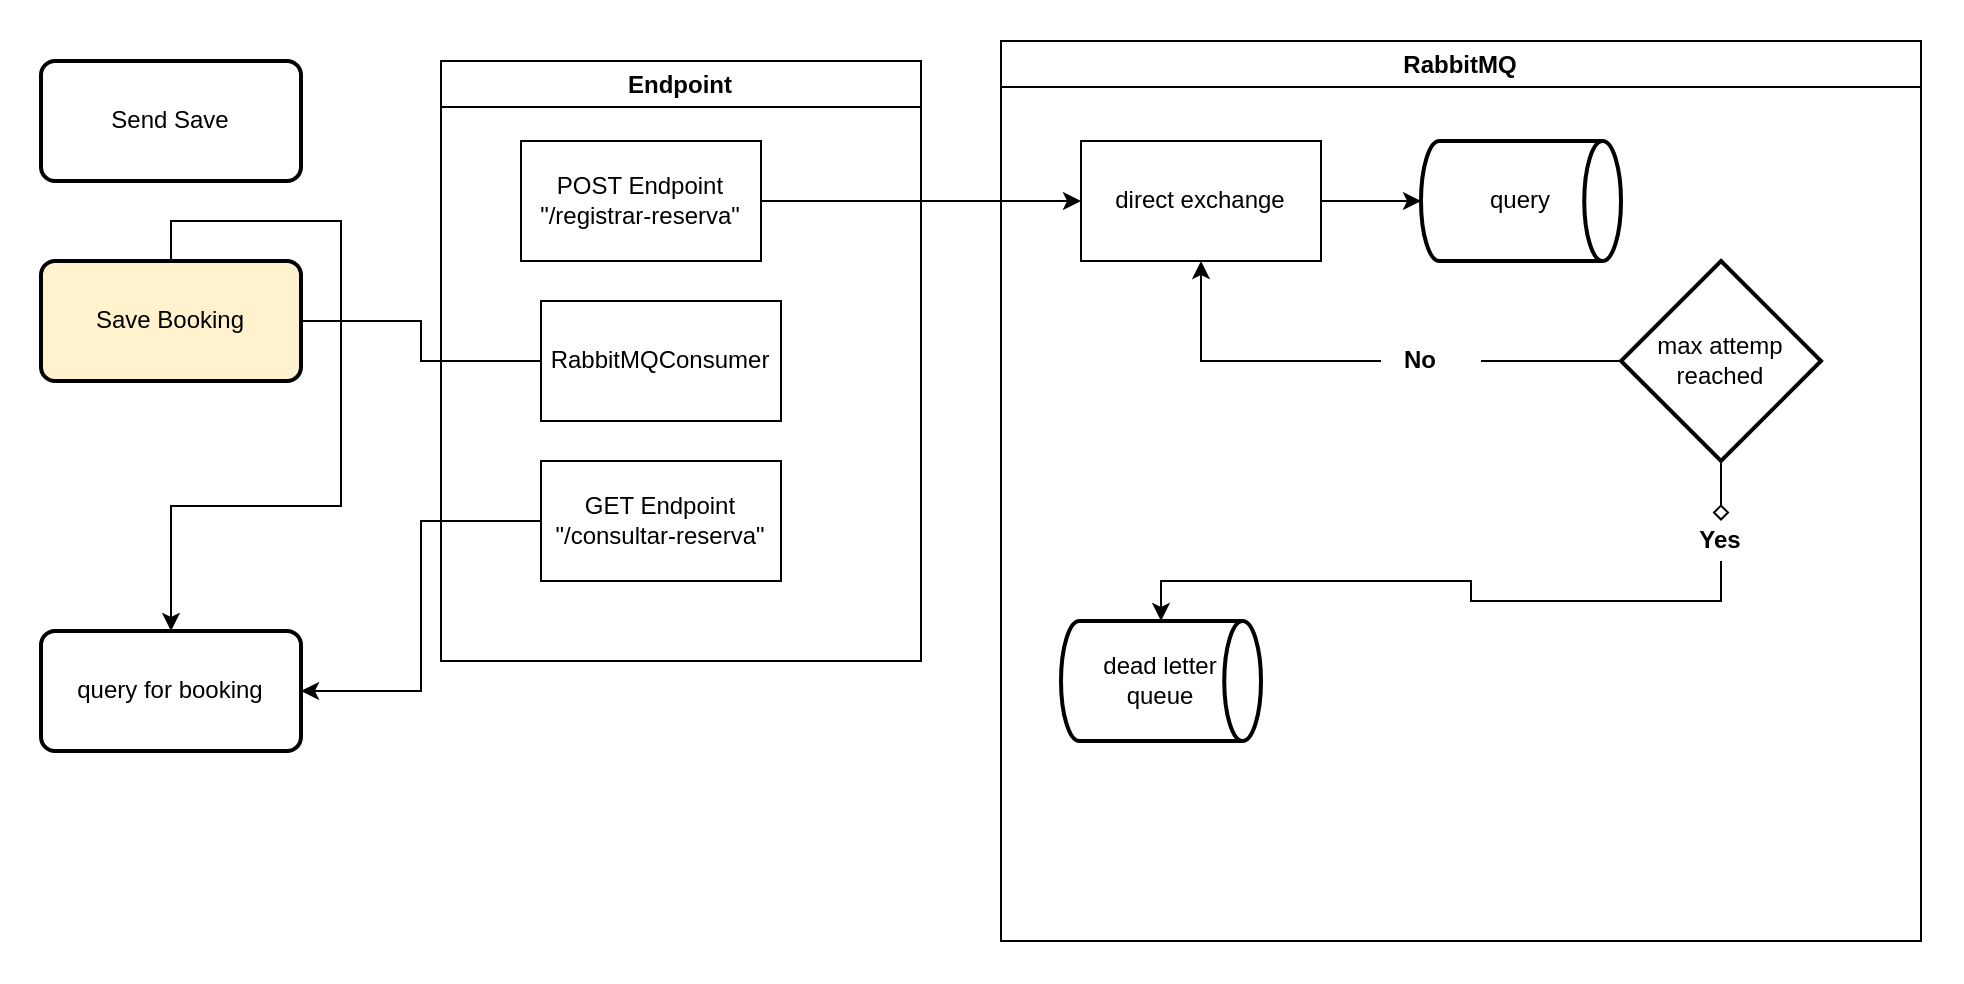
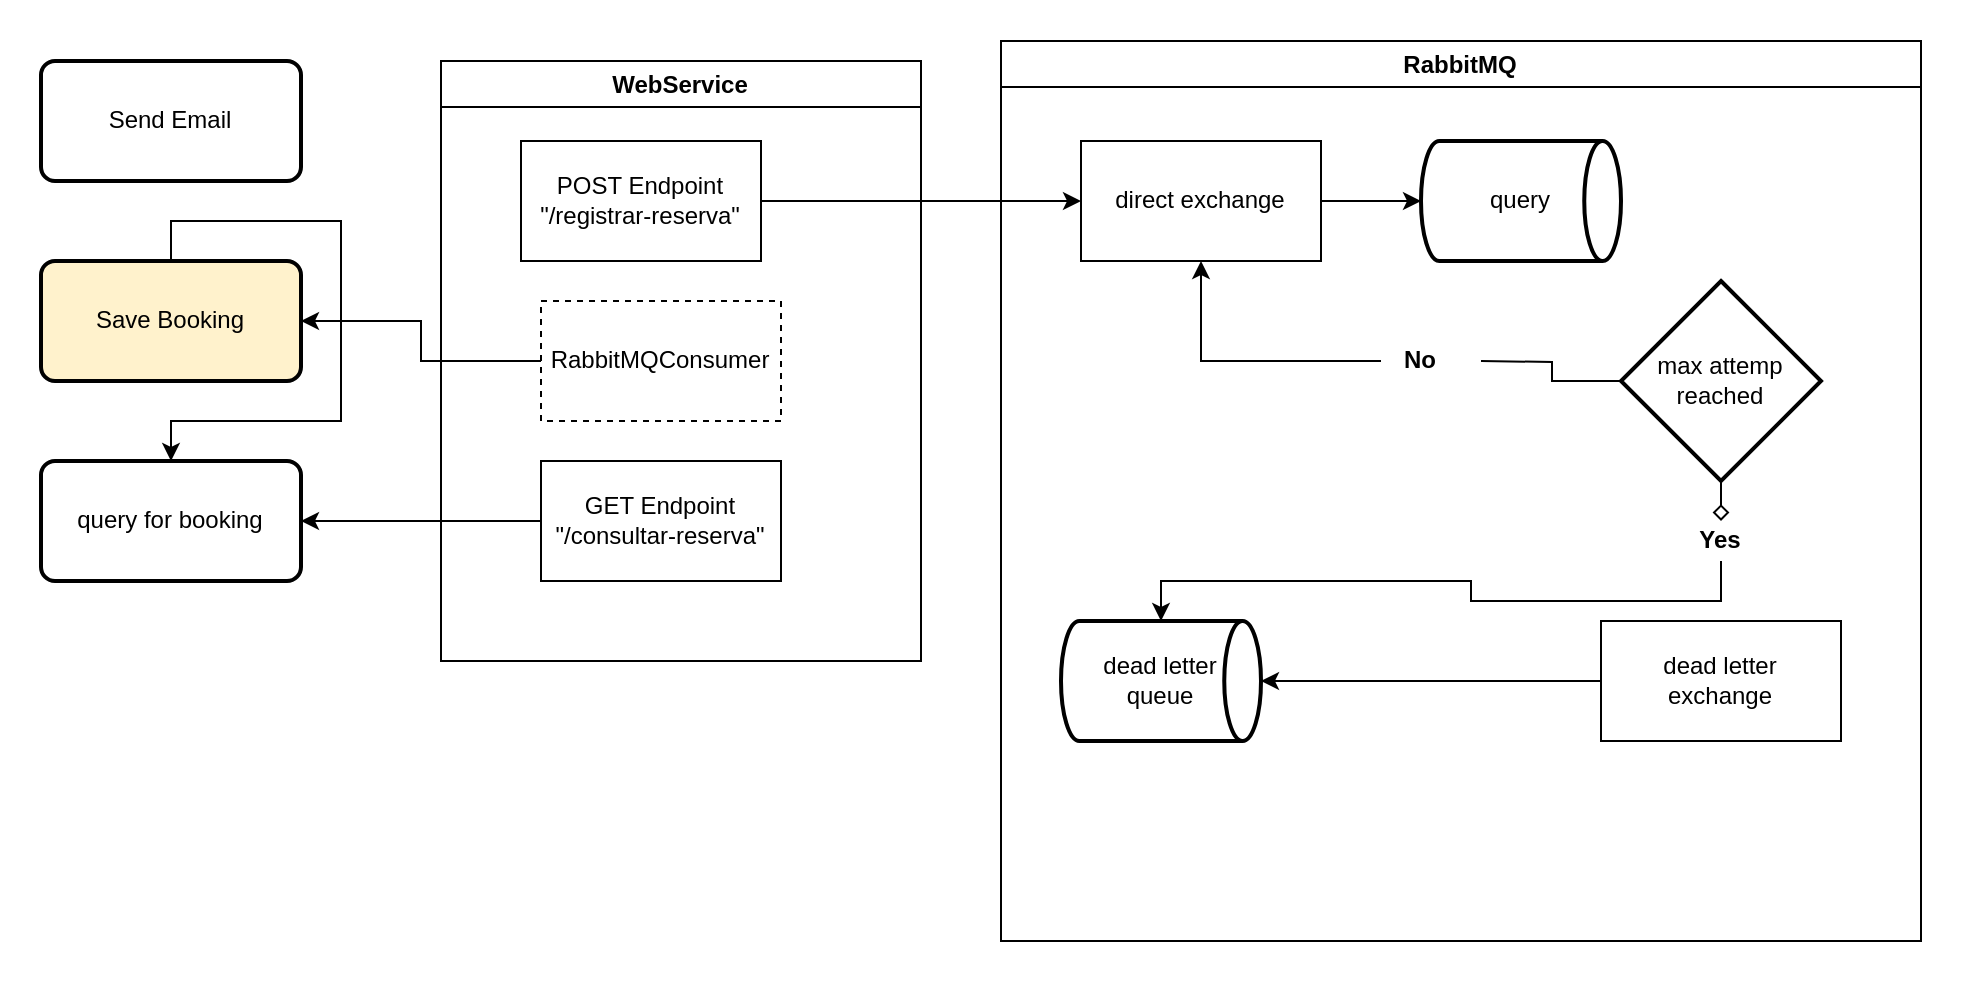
(680, 85) -> (680, 85)
(171, 121) -> (171, 121)
(310, 321) -> (316, 321)
(661, 361) -> (661, 361)
(1721, 361) -> (1721, 381)
none -> (1438, 681)
none -> (1721, 681)
(171, 691) -> (171, 521)
